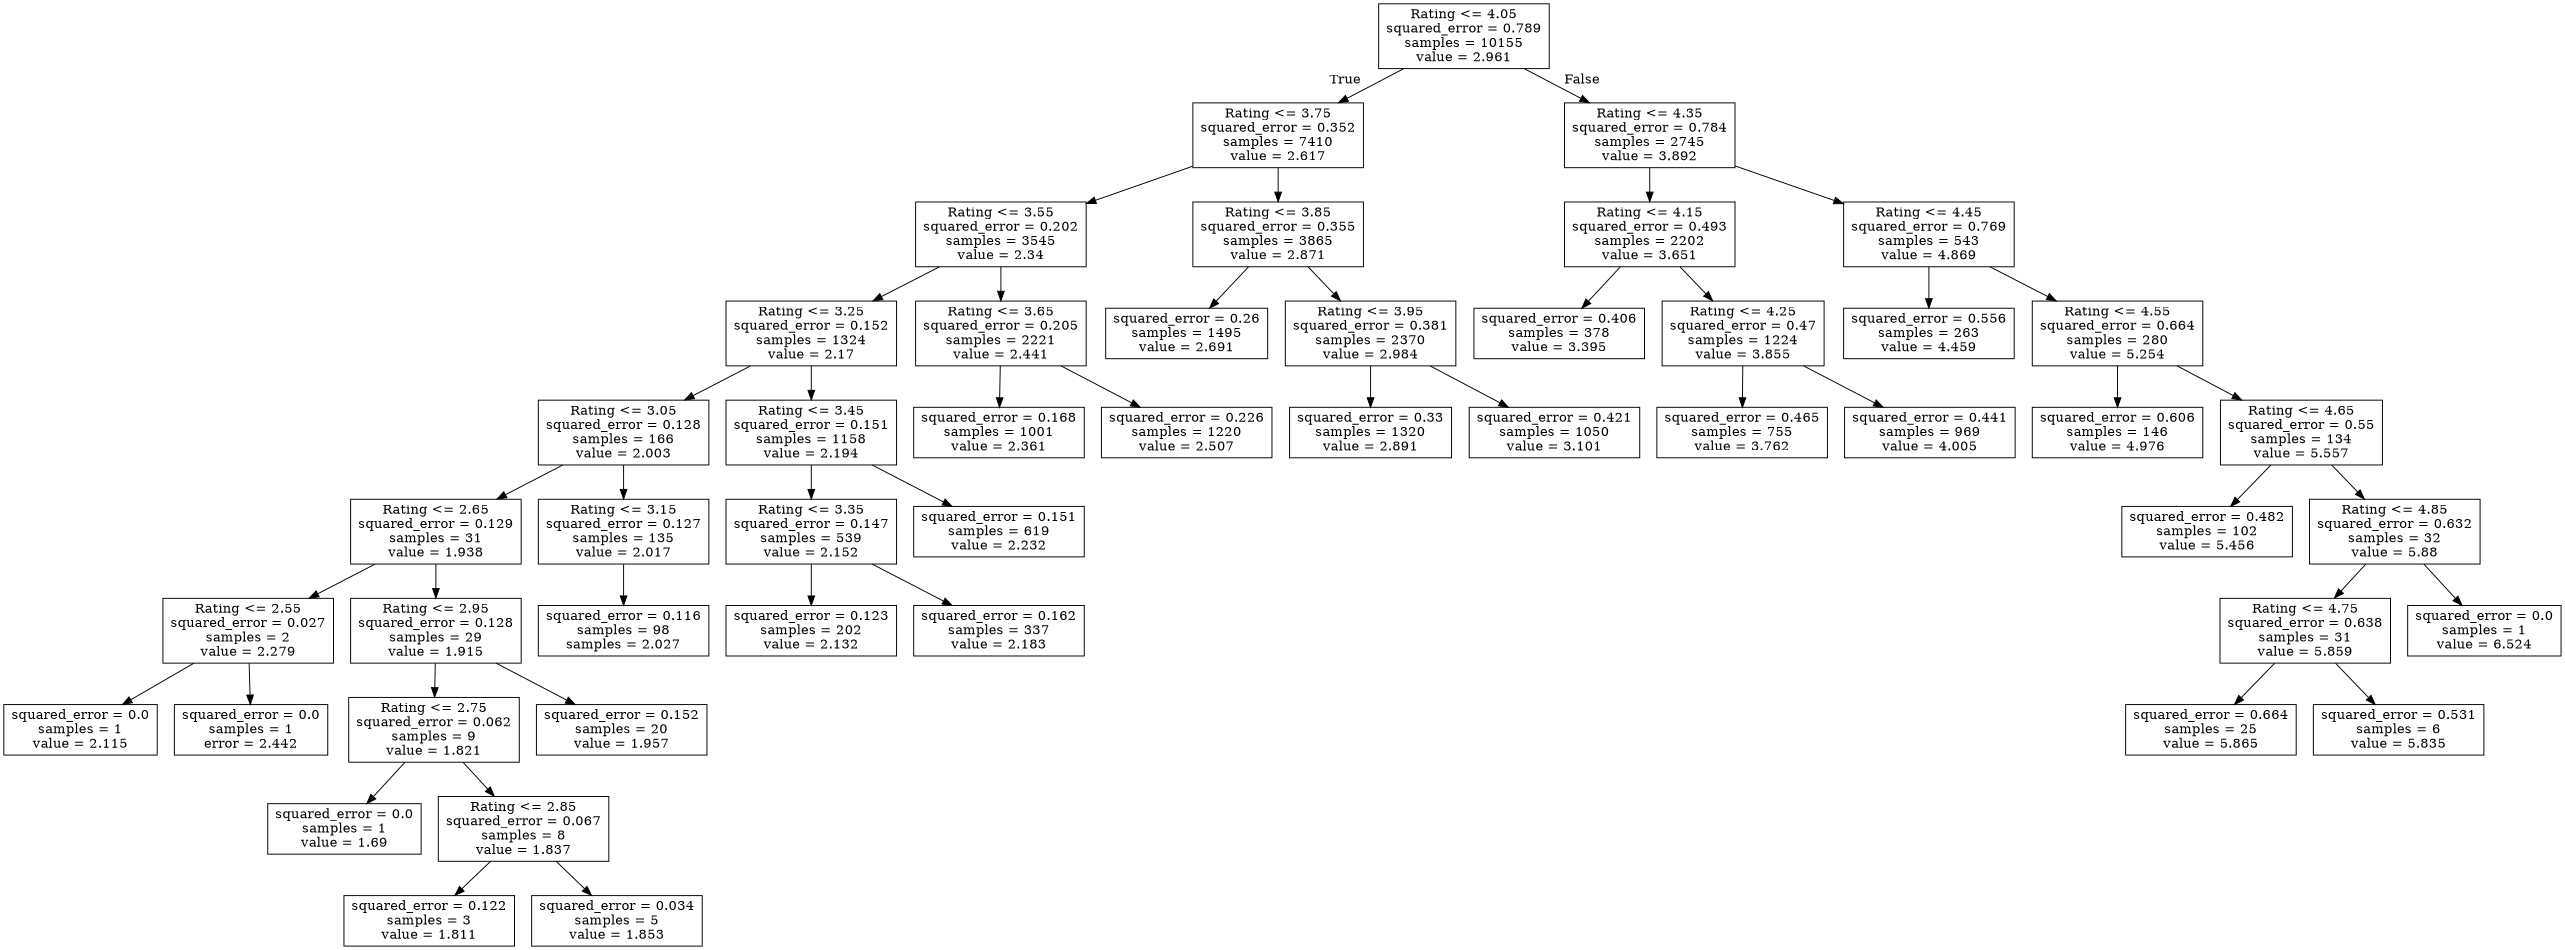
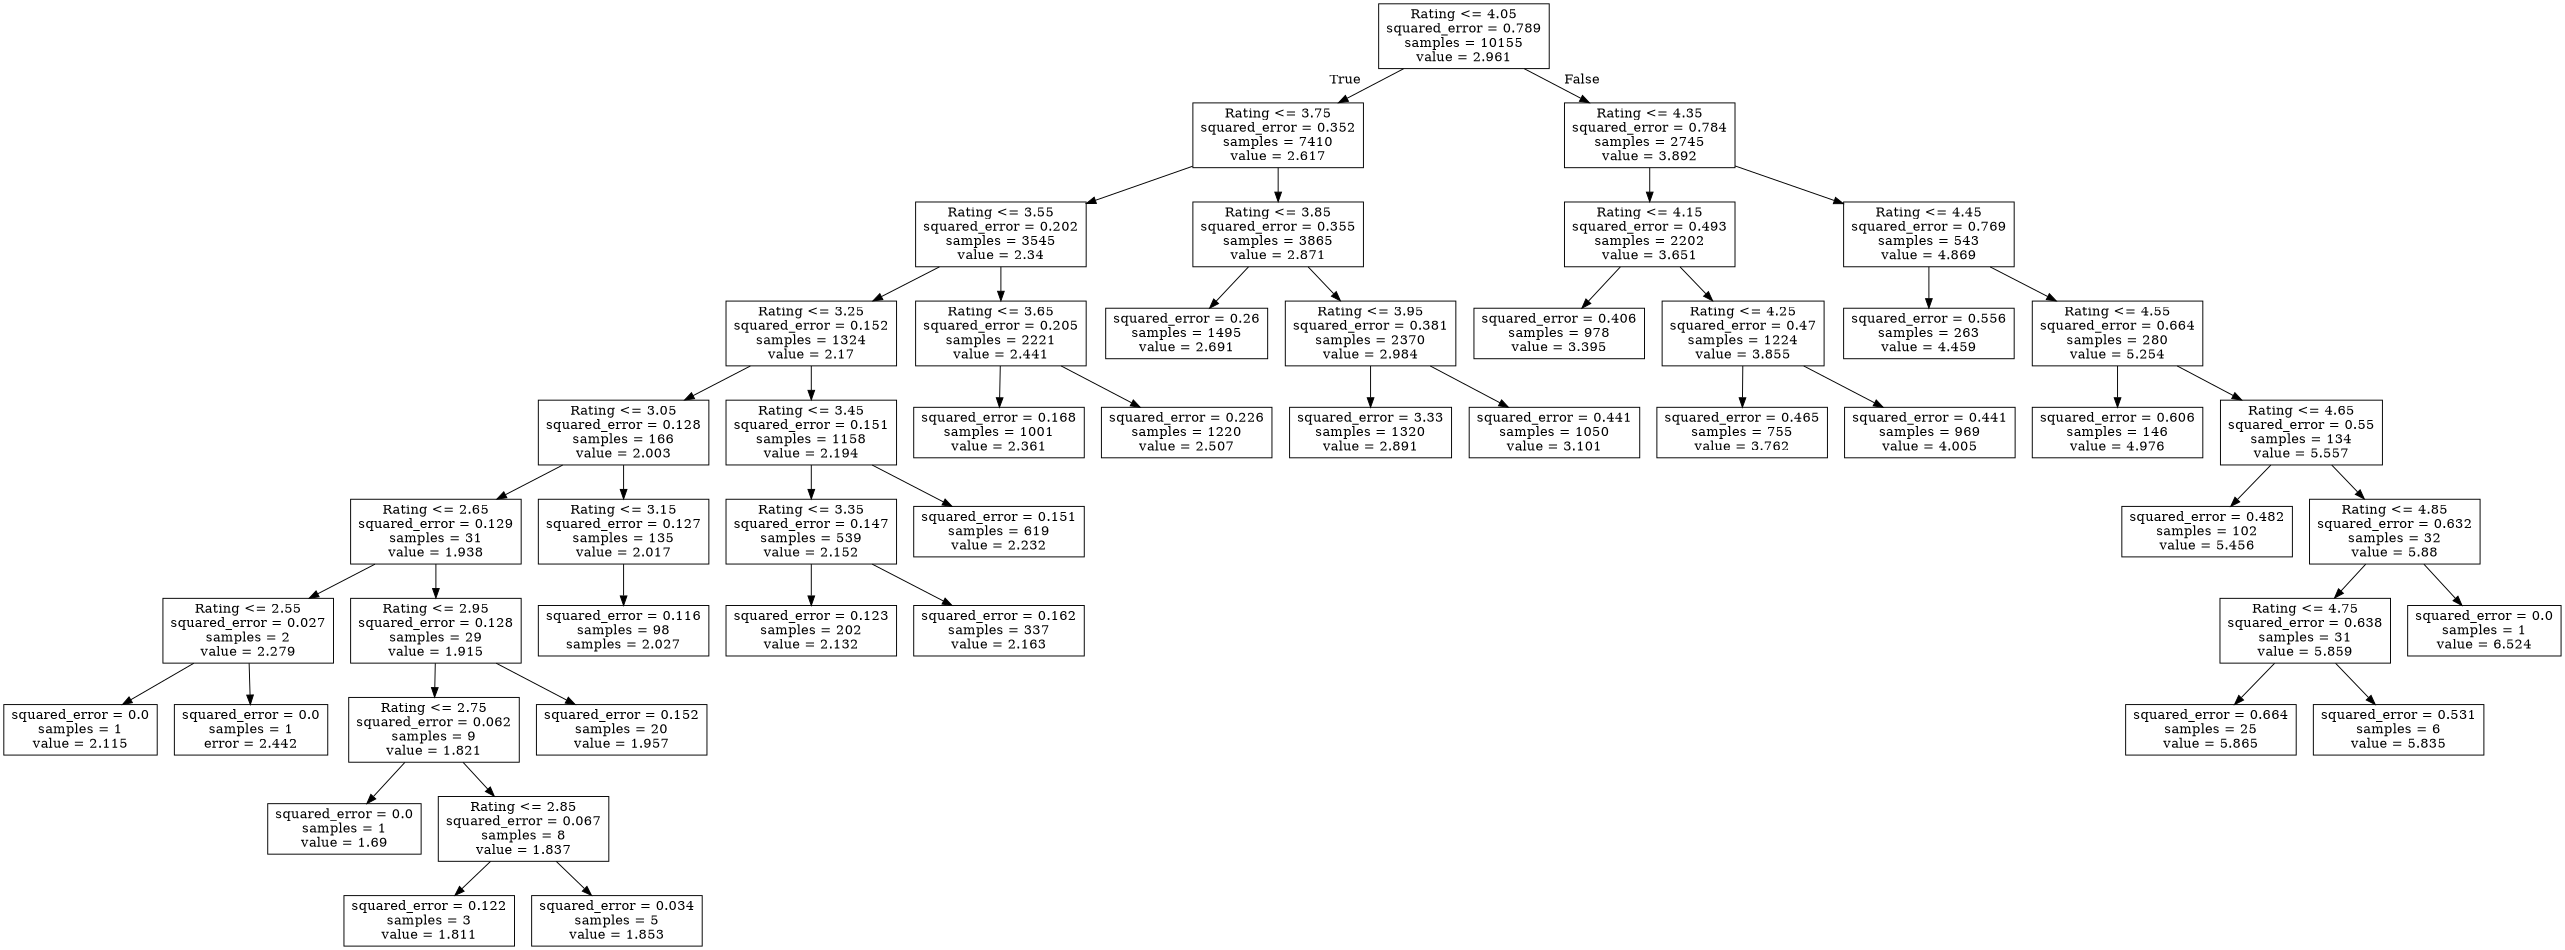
(1559, 333) -> (1559, 333)
(1371, 433) -> (1371, 433)
(1554, 433) -> (1554, 433)
(999, 631) -> (999, 631)
